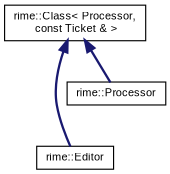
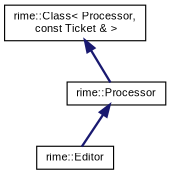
(56, 100) -> (92, 131)
